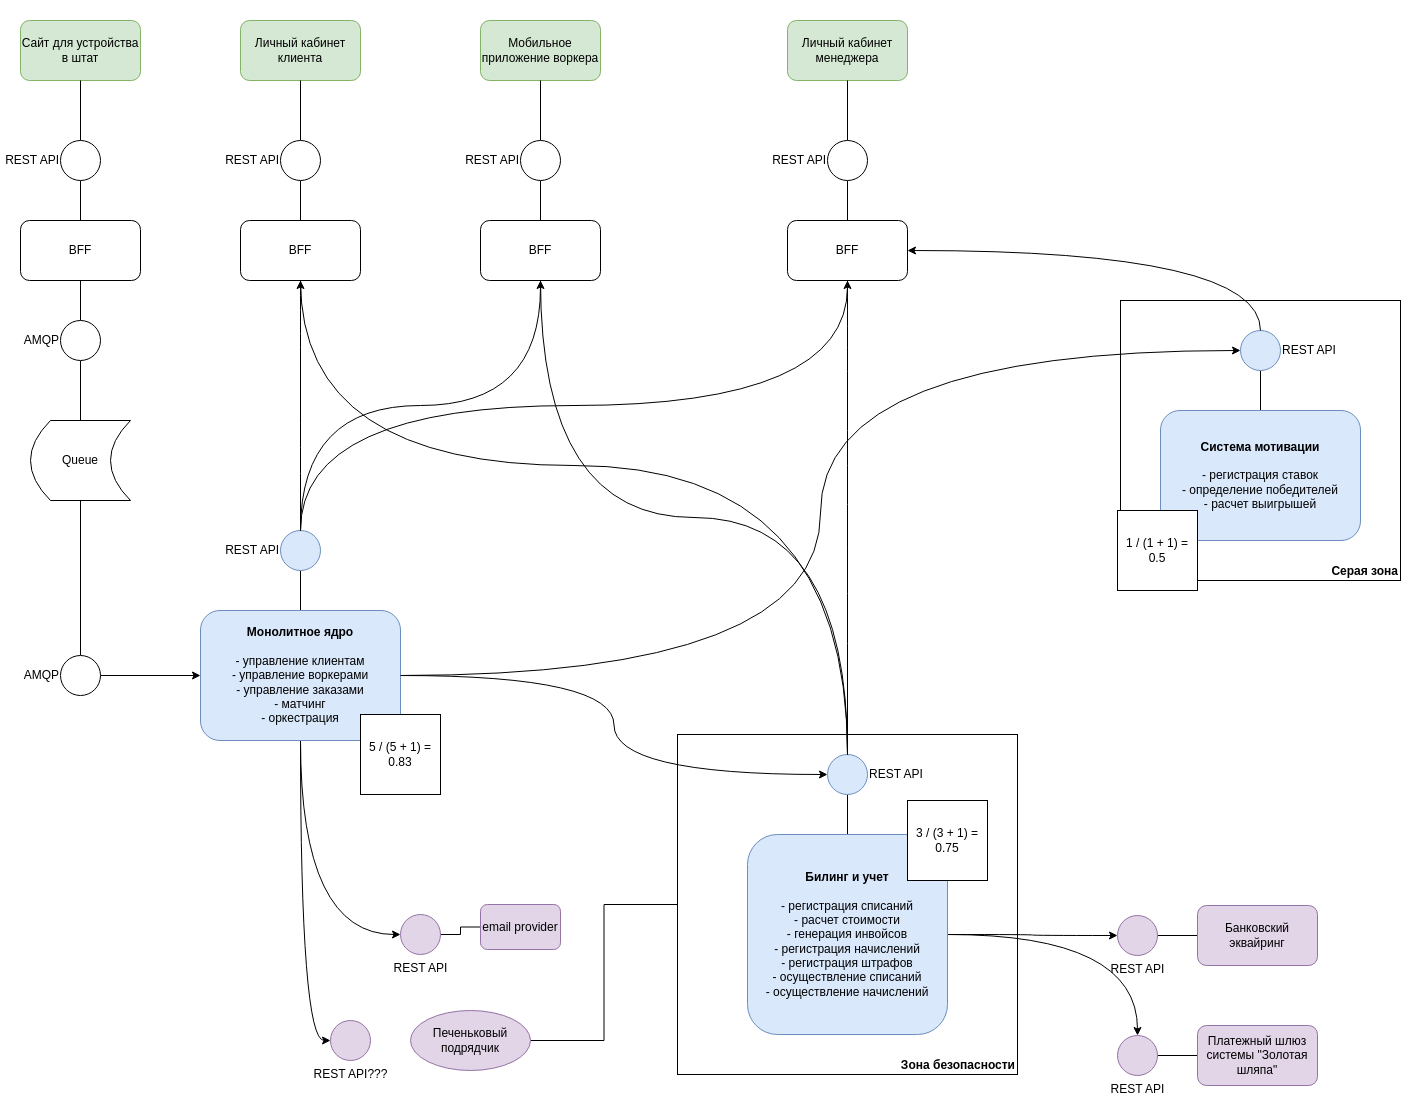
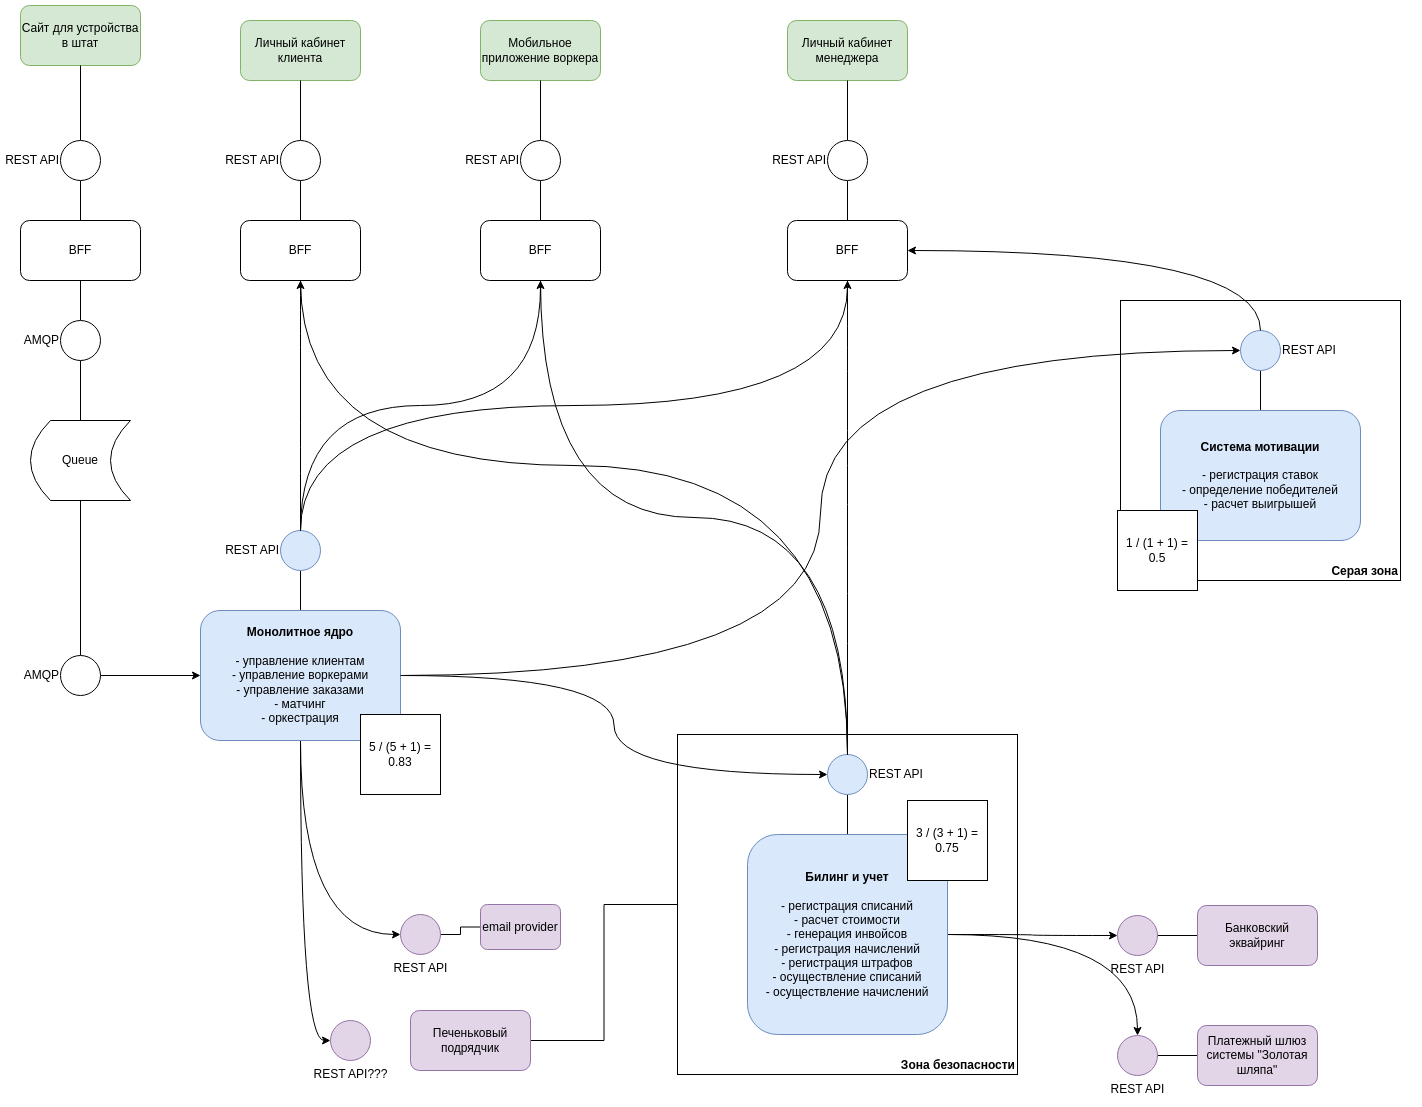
(81, 51) -> (81, 36)
(471, 1041) -> (471, 1041)
